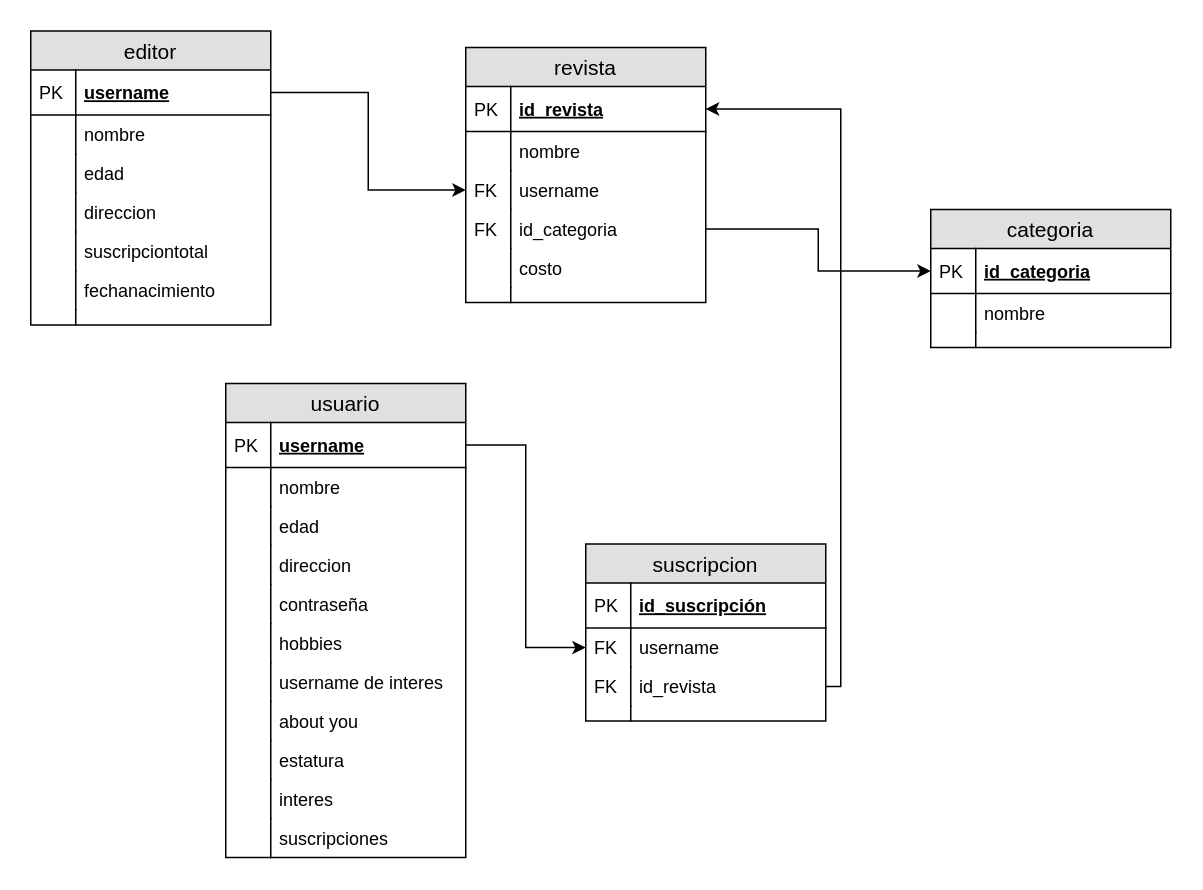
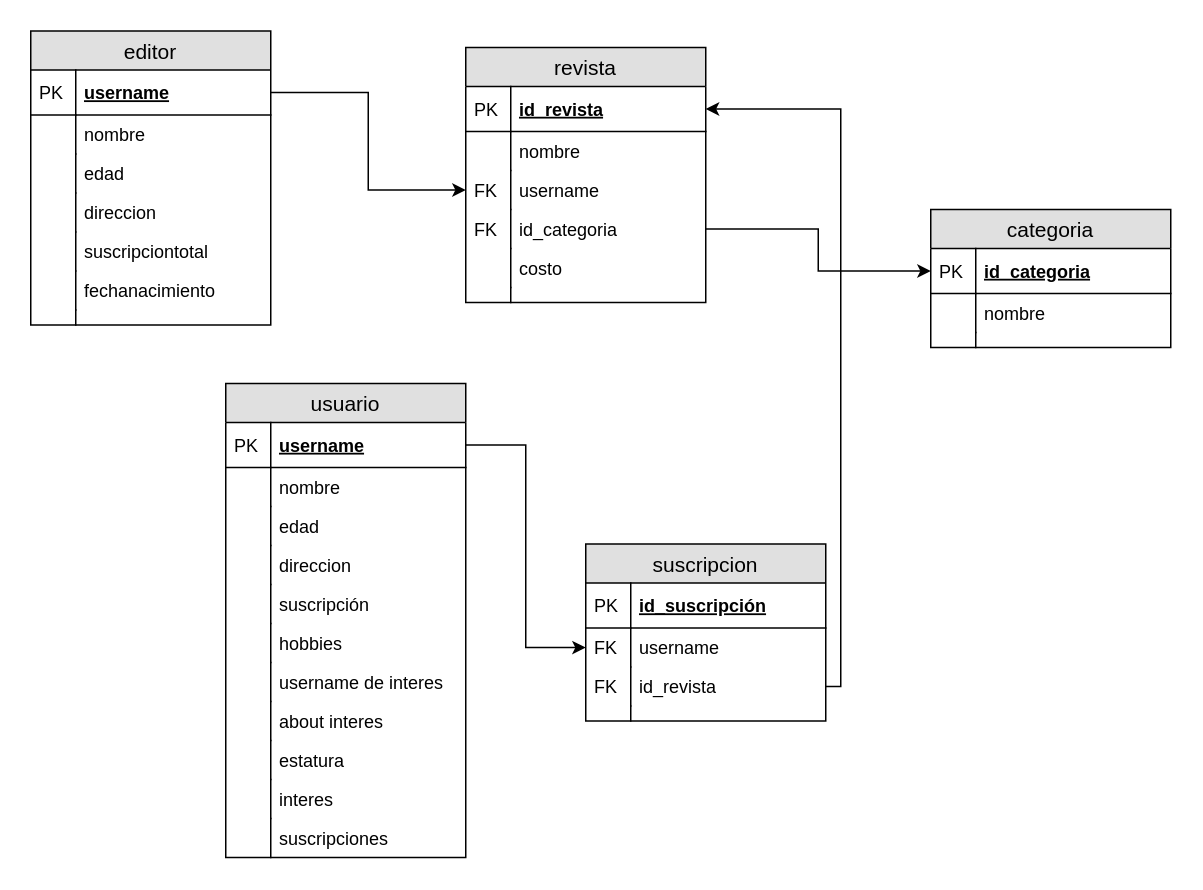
(329, 605) -> (330, 605)
(322, 722) -> (340, 722)
